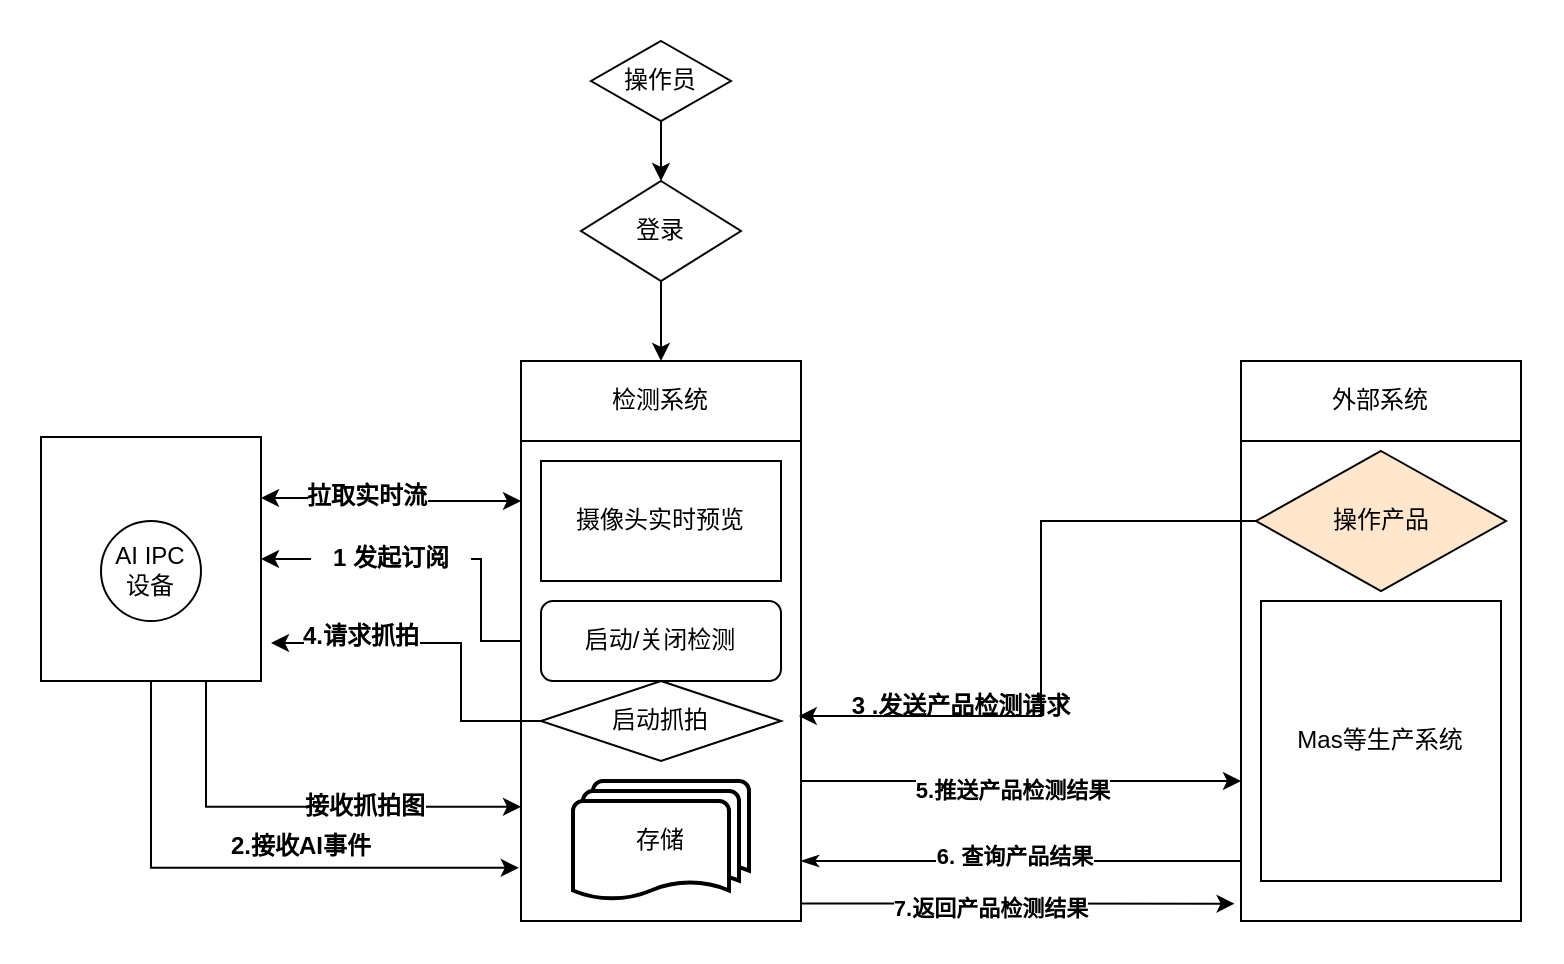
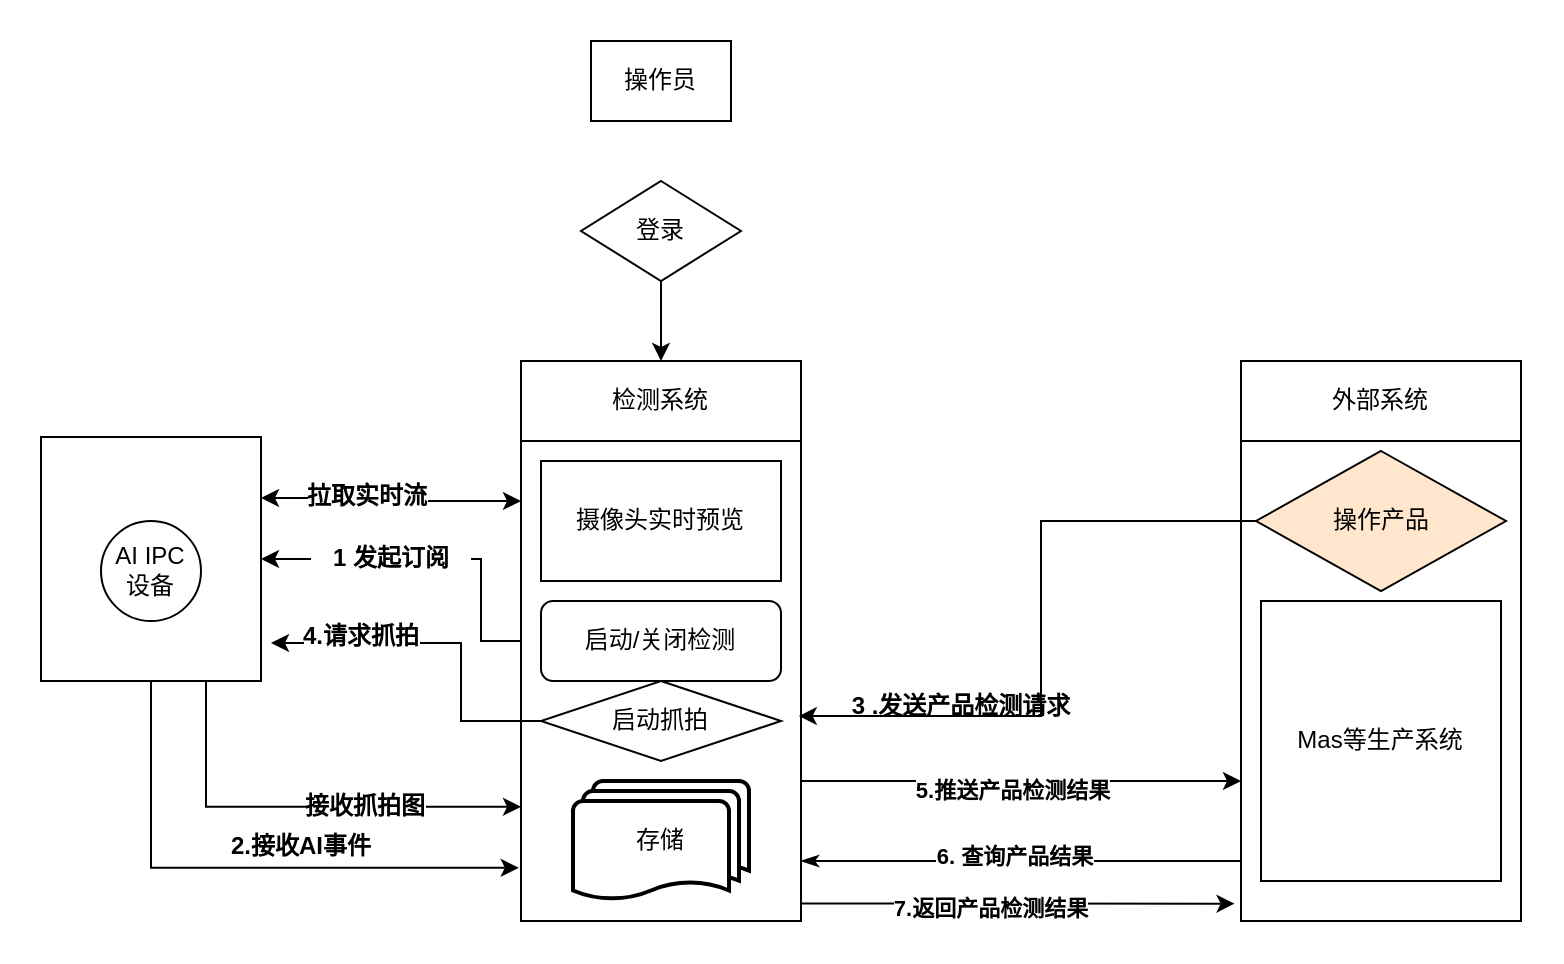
(661, 81) -> (661, 81)
(661, 158) -> none
